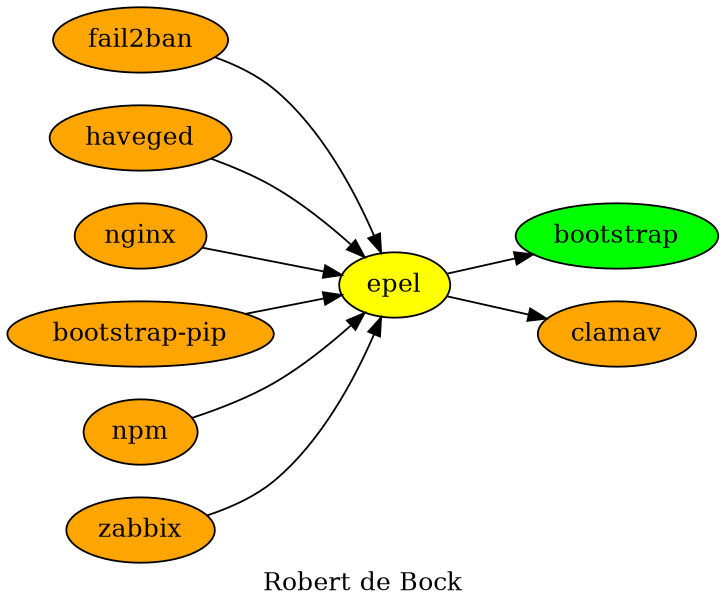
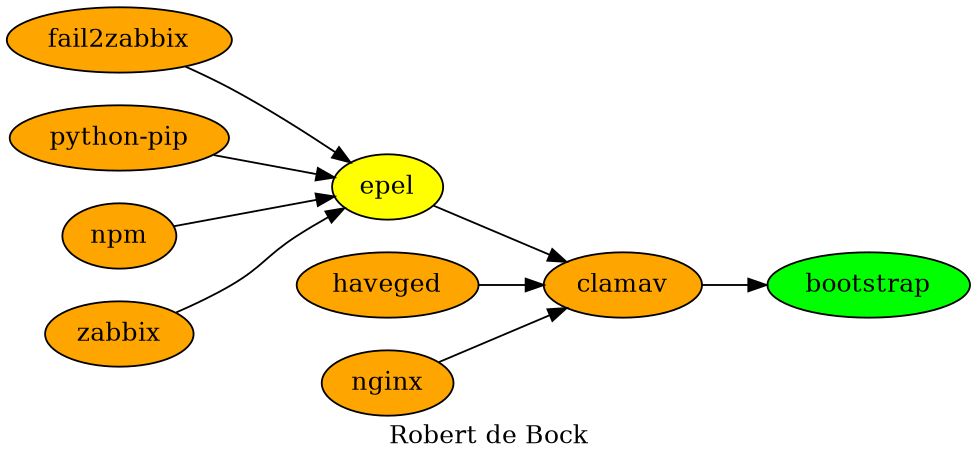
(141, 40) -> (119, 40)
(285, 194) -> (502, 285)
(263, 260) -> (494, 339)
(481, 266) -> (725, 285)
(141, 334) -> (119, 138)
